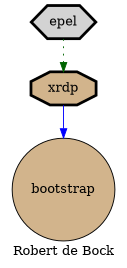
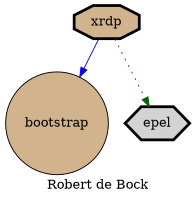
(64, 51) -> (130, 68)
